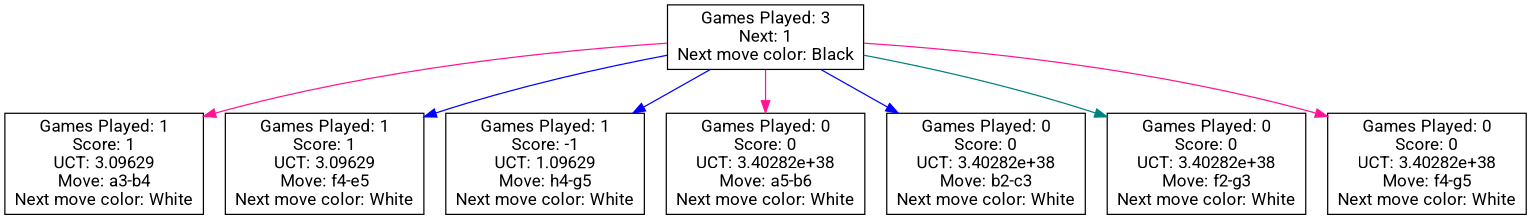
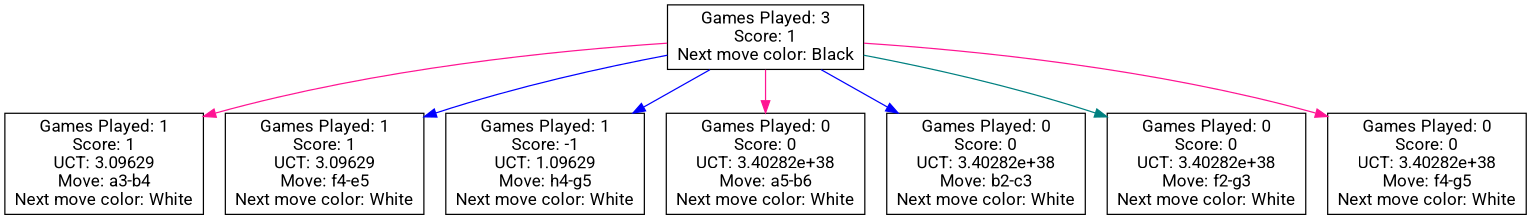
(766, 37) -> (766, 37)
